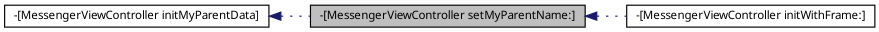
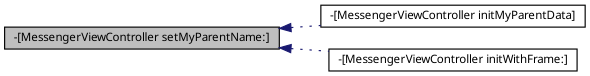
(296, 16) -> (306, 27)
